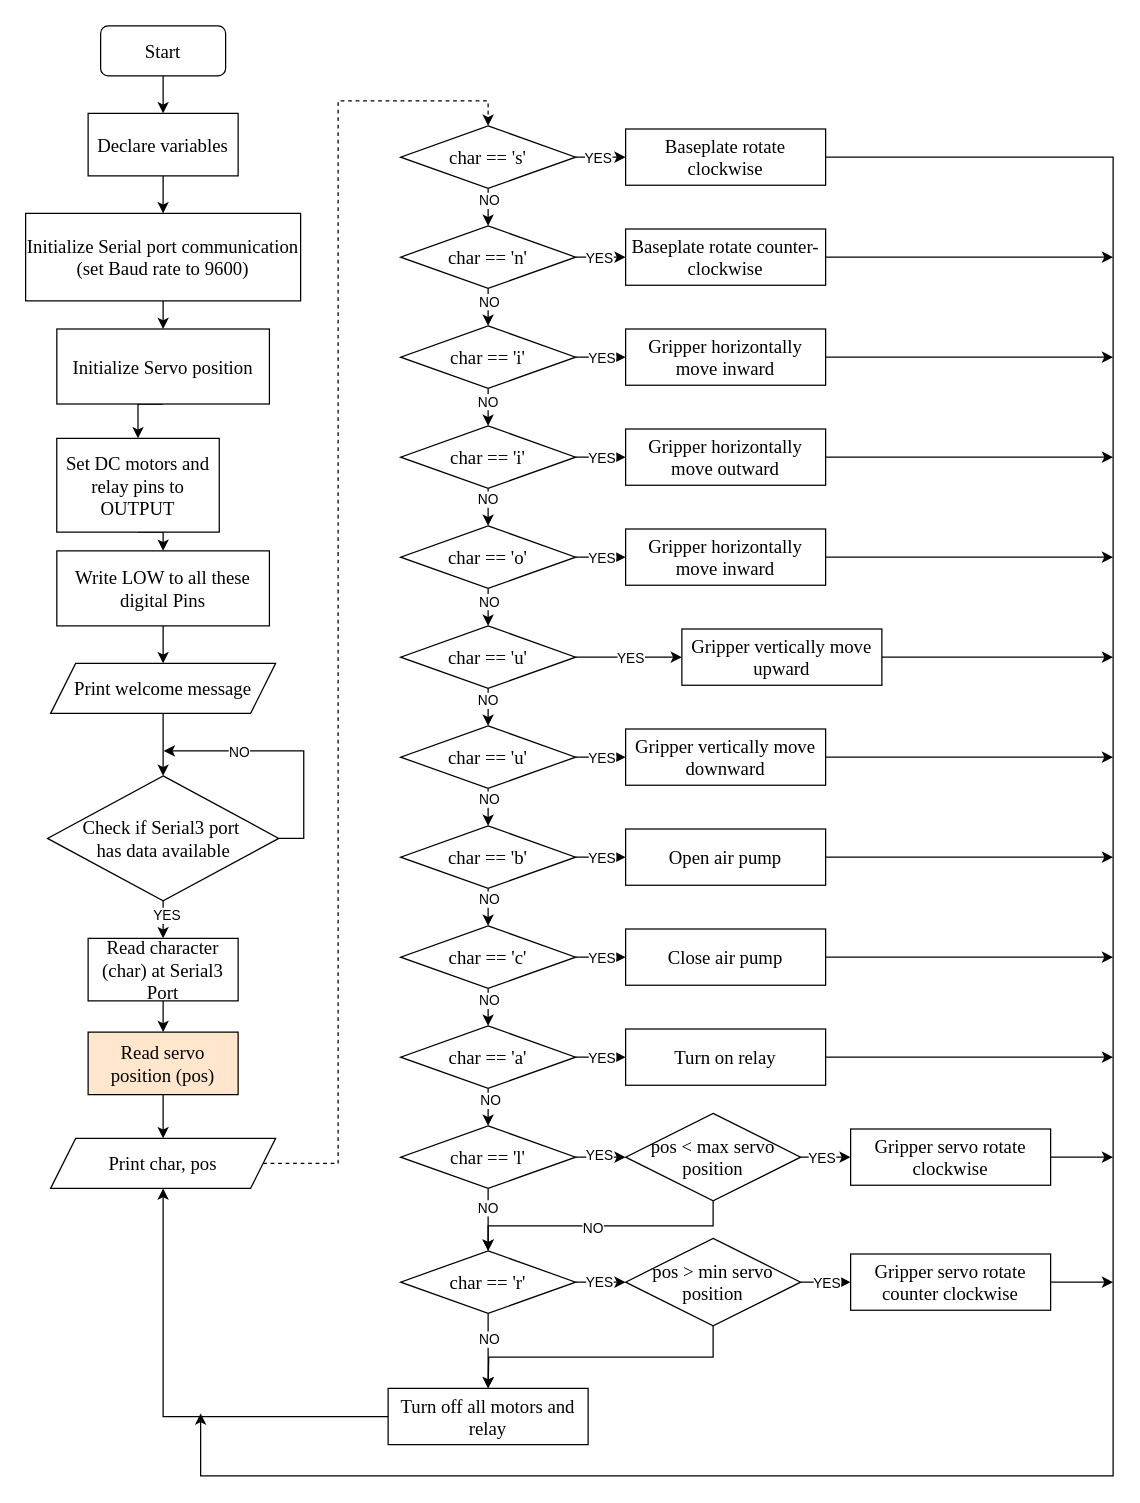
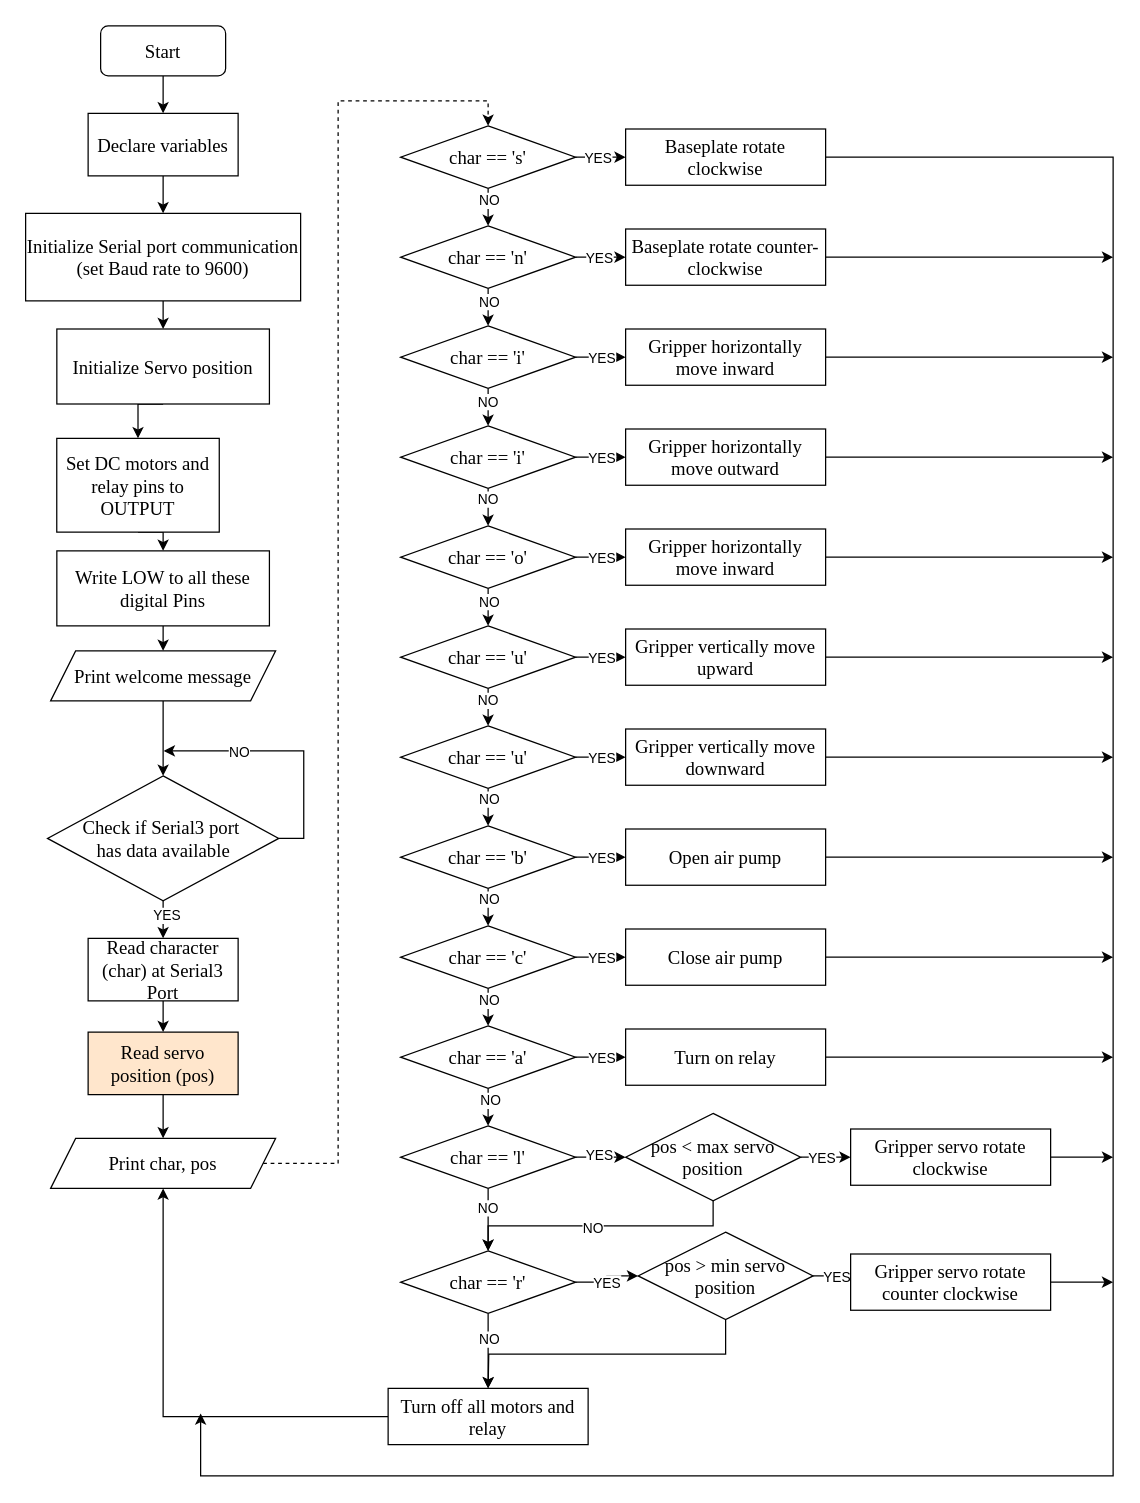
(782, 657) -> (726, 657)
(163, 688) -> (163, 676)
(713, 1282) -> (726, 1276)
